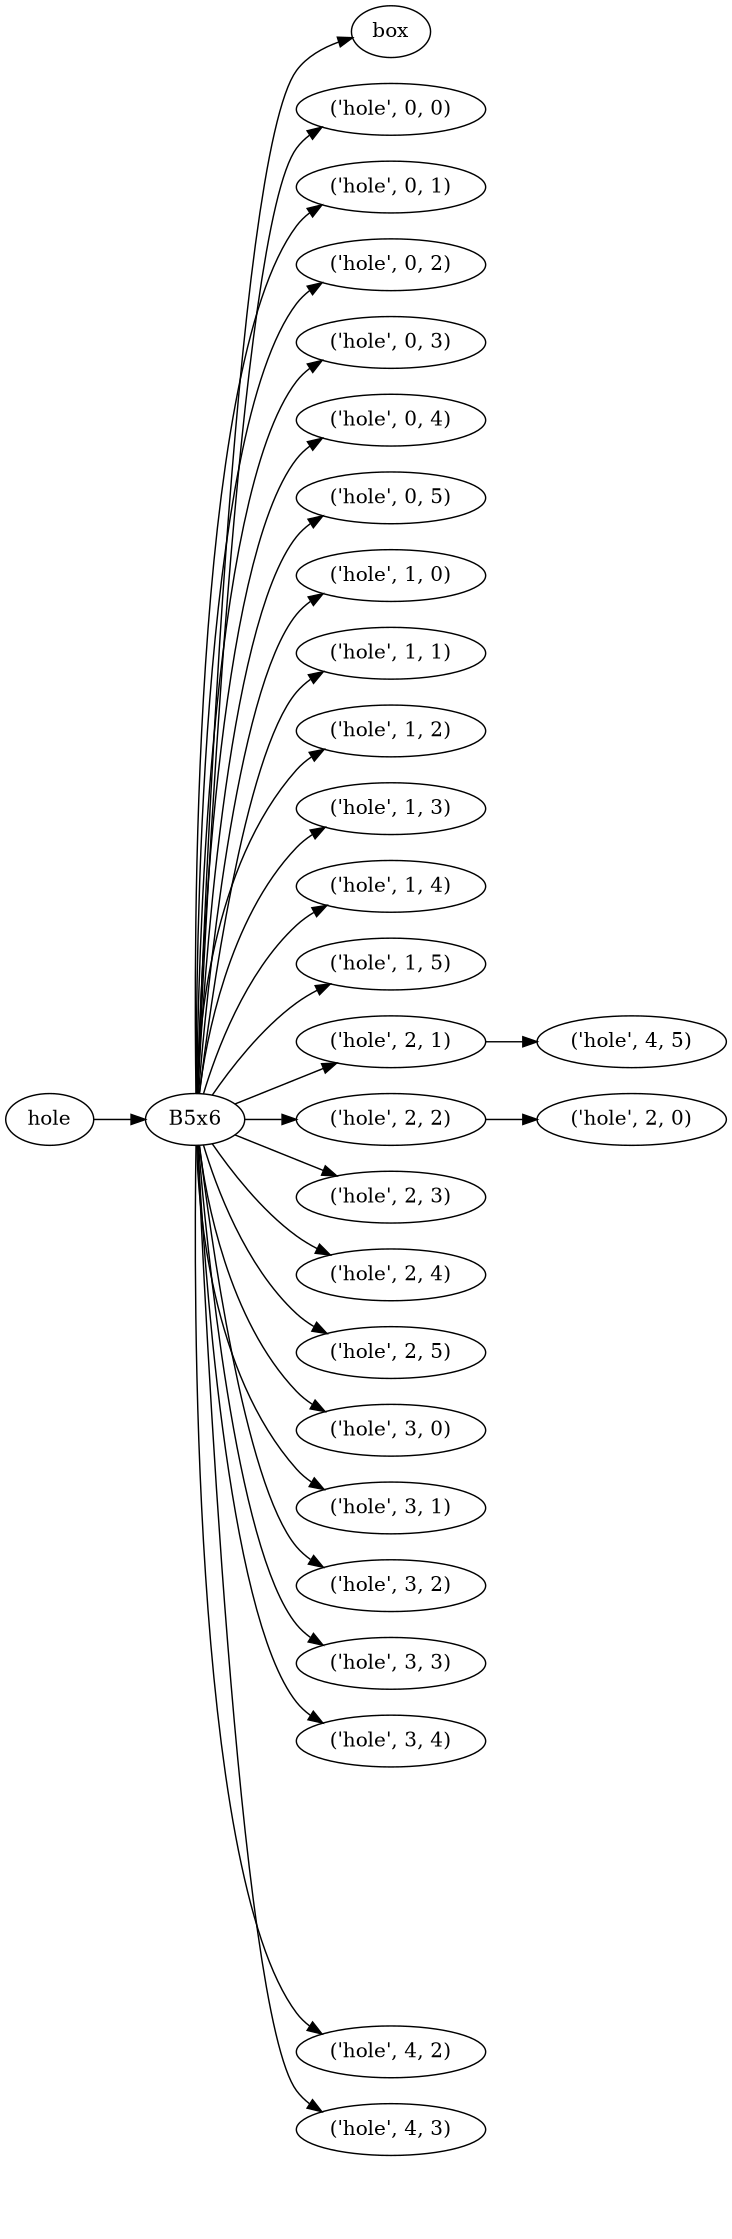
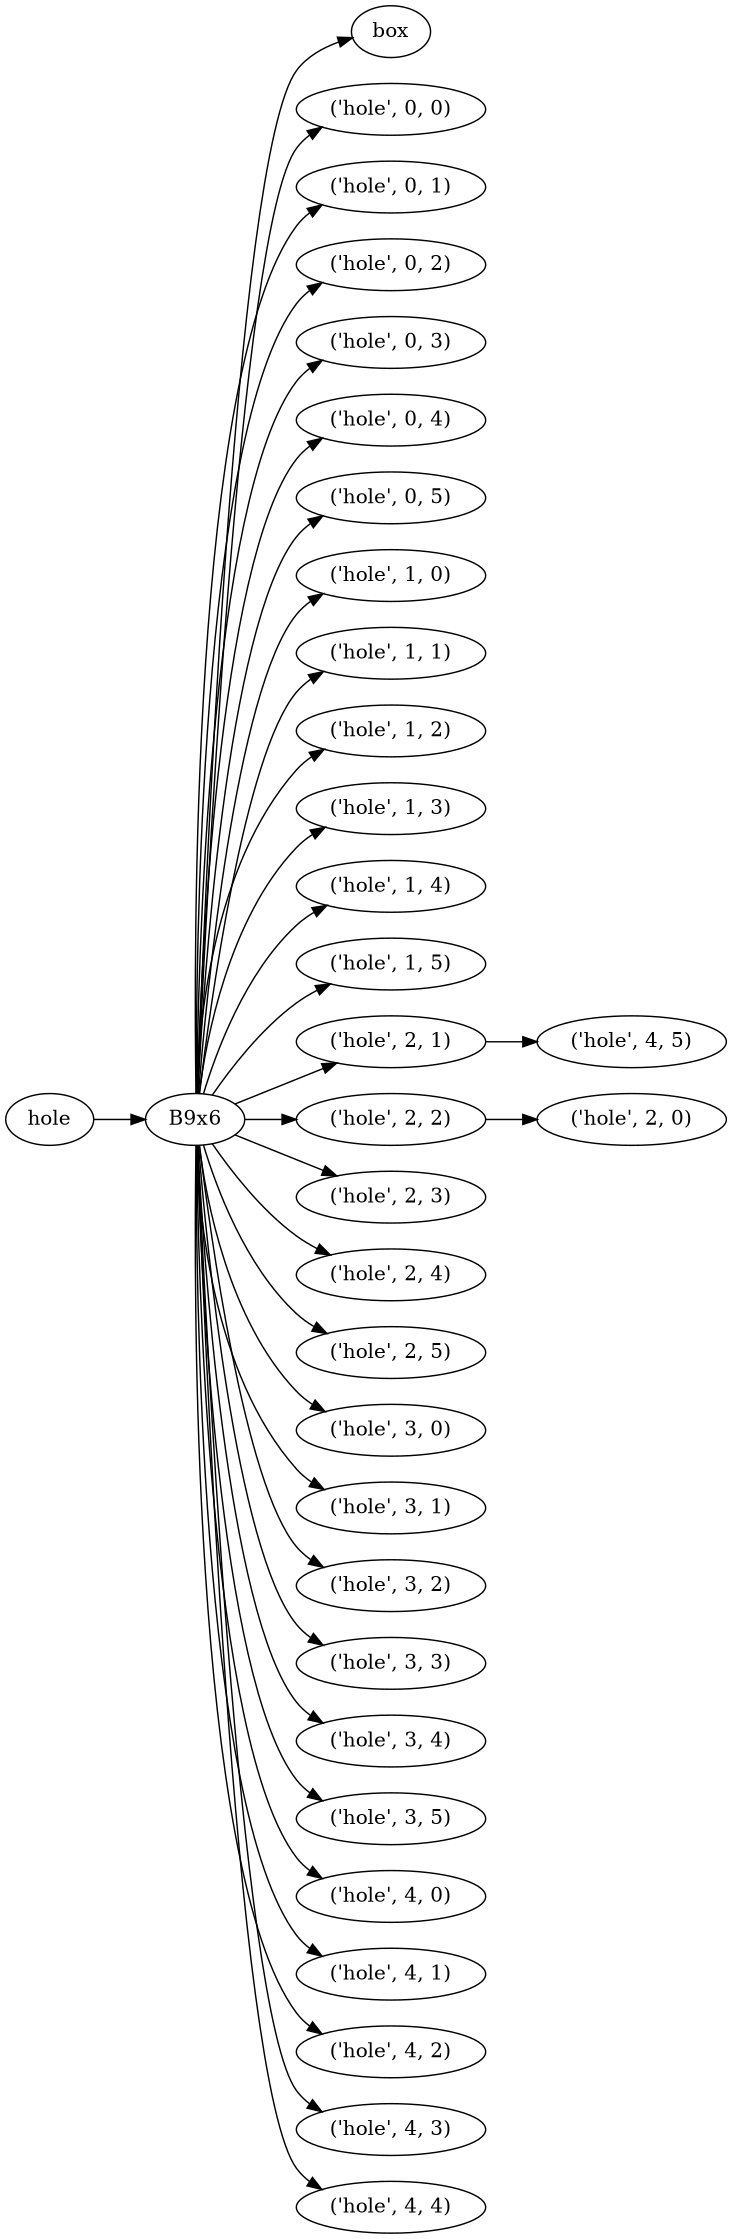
(195, 1119) -> (195, 1119)
none -> (391, 1819)
none -> (391, 1896)
none -> (391, 1974)
none -> (391, 2207)
